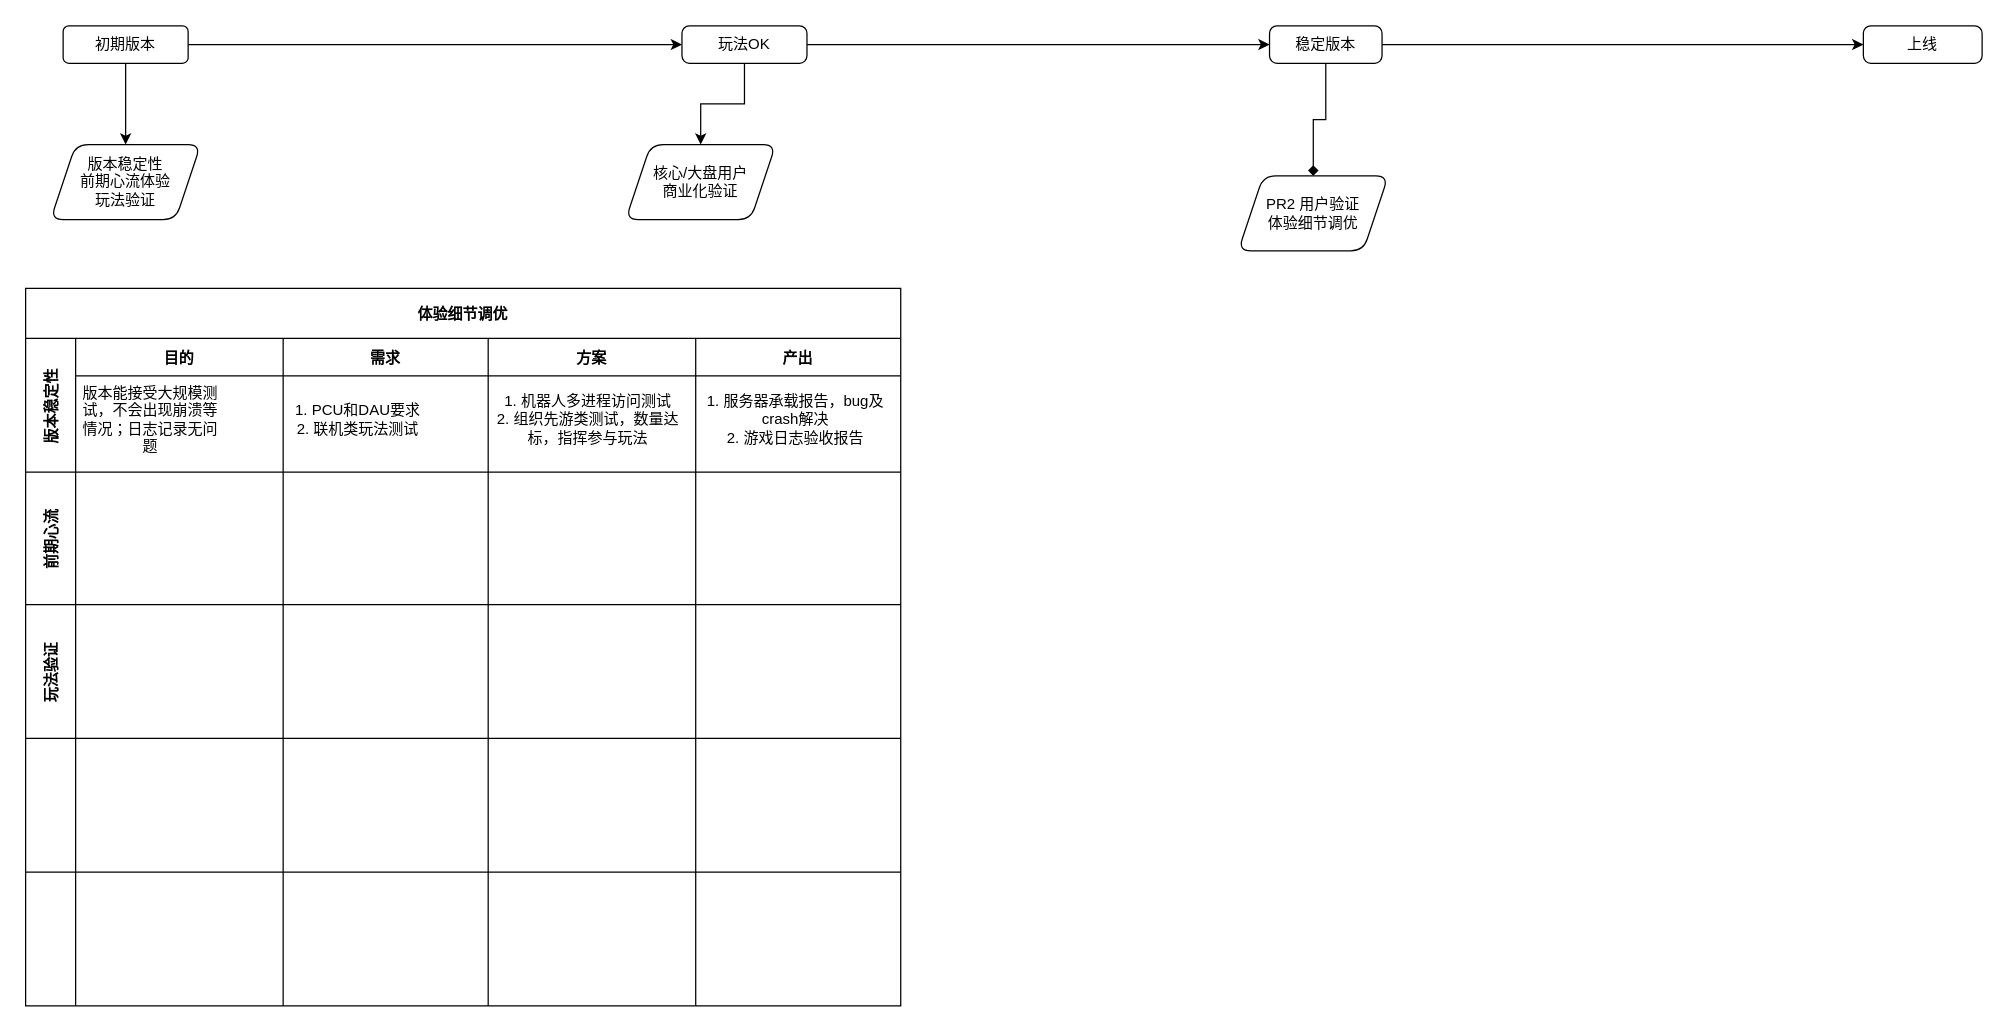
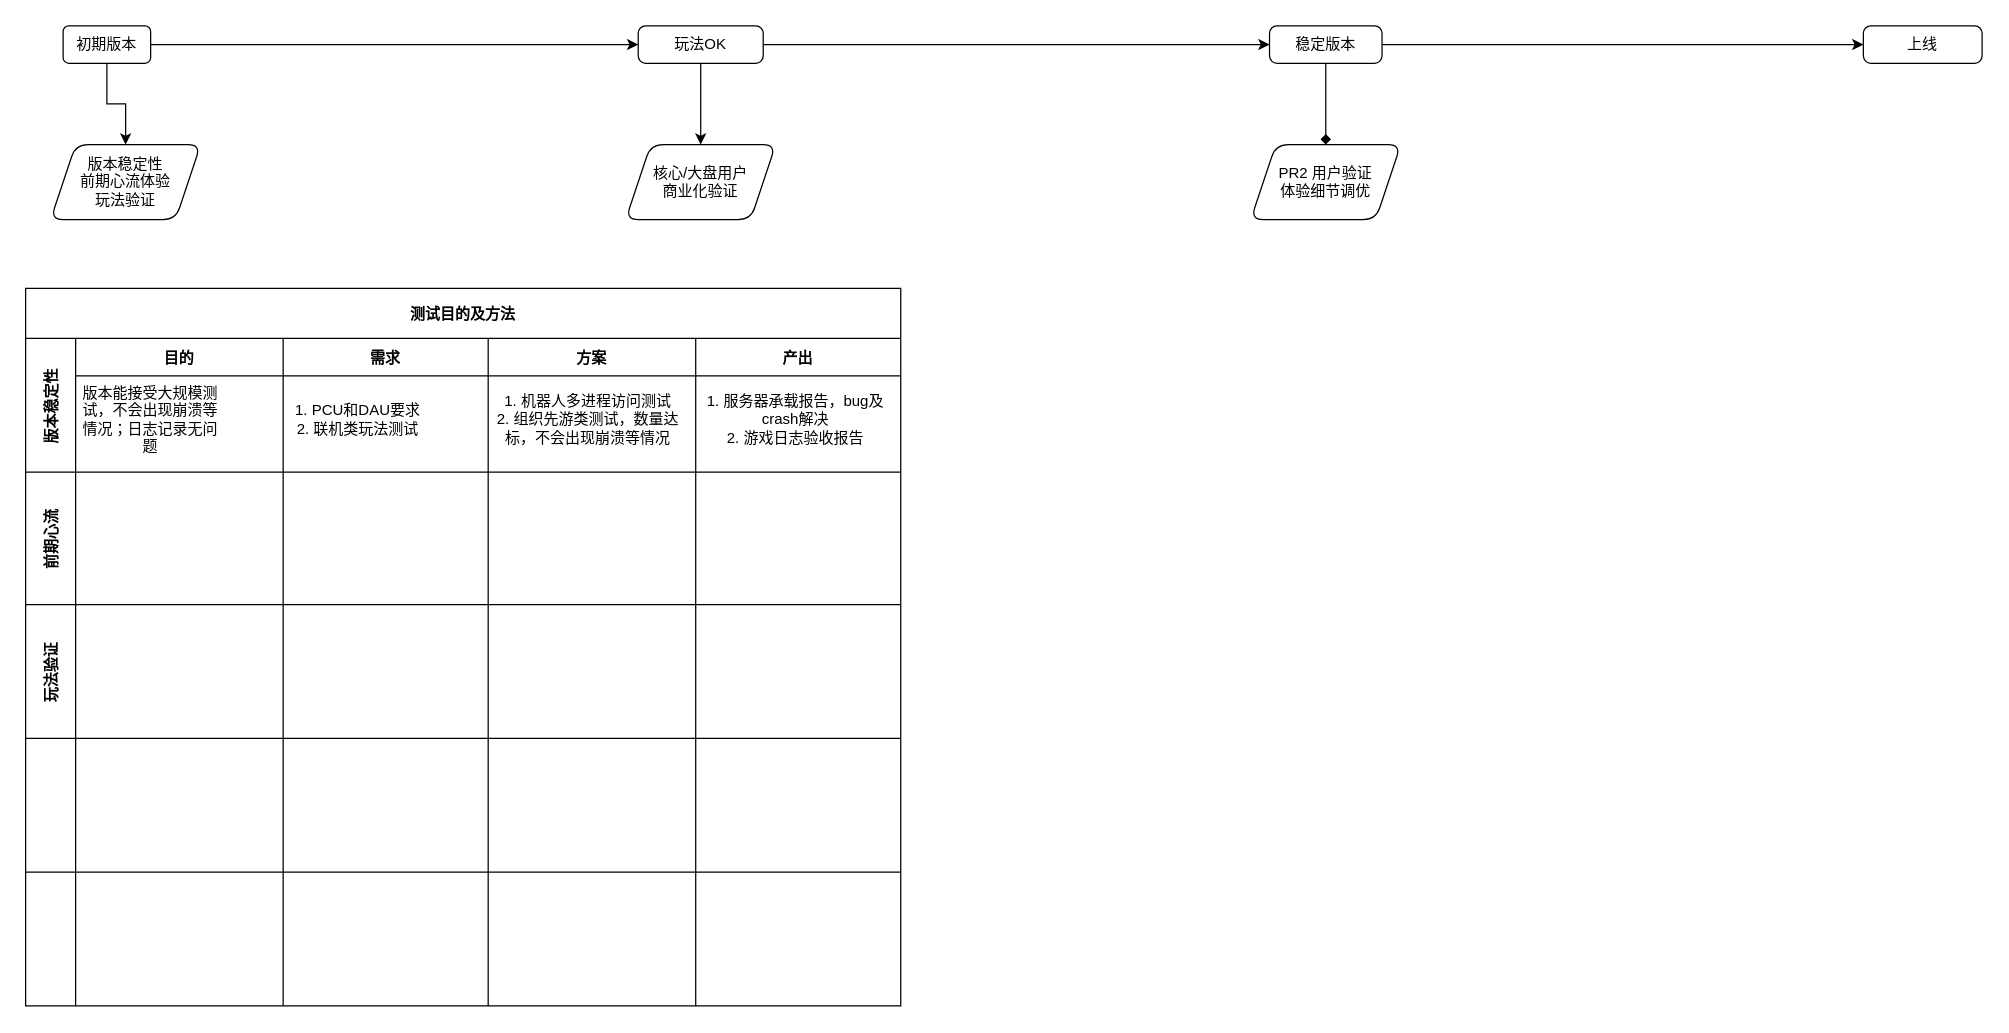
(126, 44) -> (107, 44)
(744, 44) -> (701, 44)
(1313, 213) -> (1326, 182)
(463, 314) -> (463, 314)
(588, 419) -> (588, 419)
